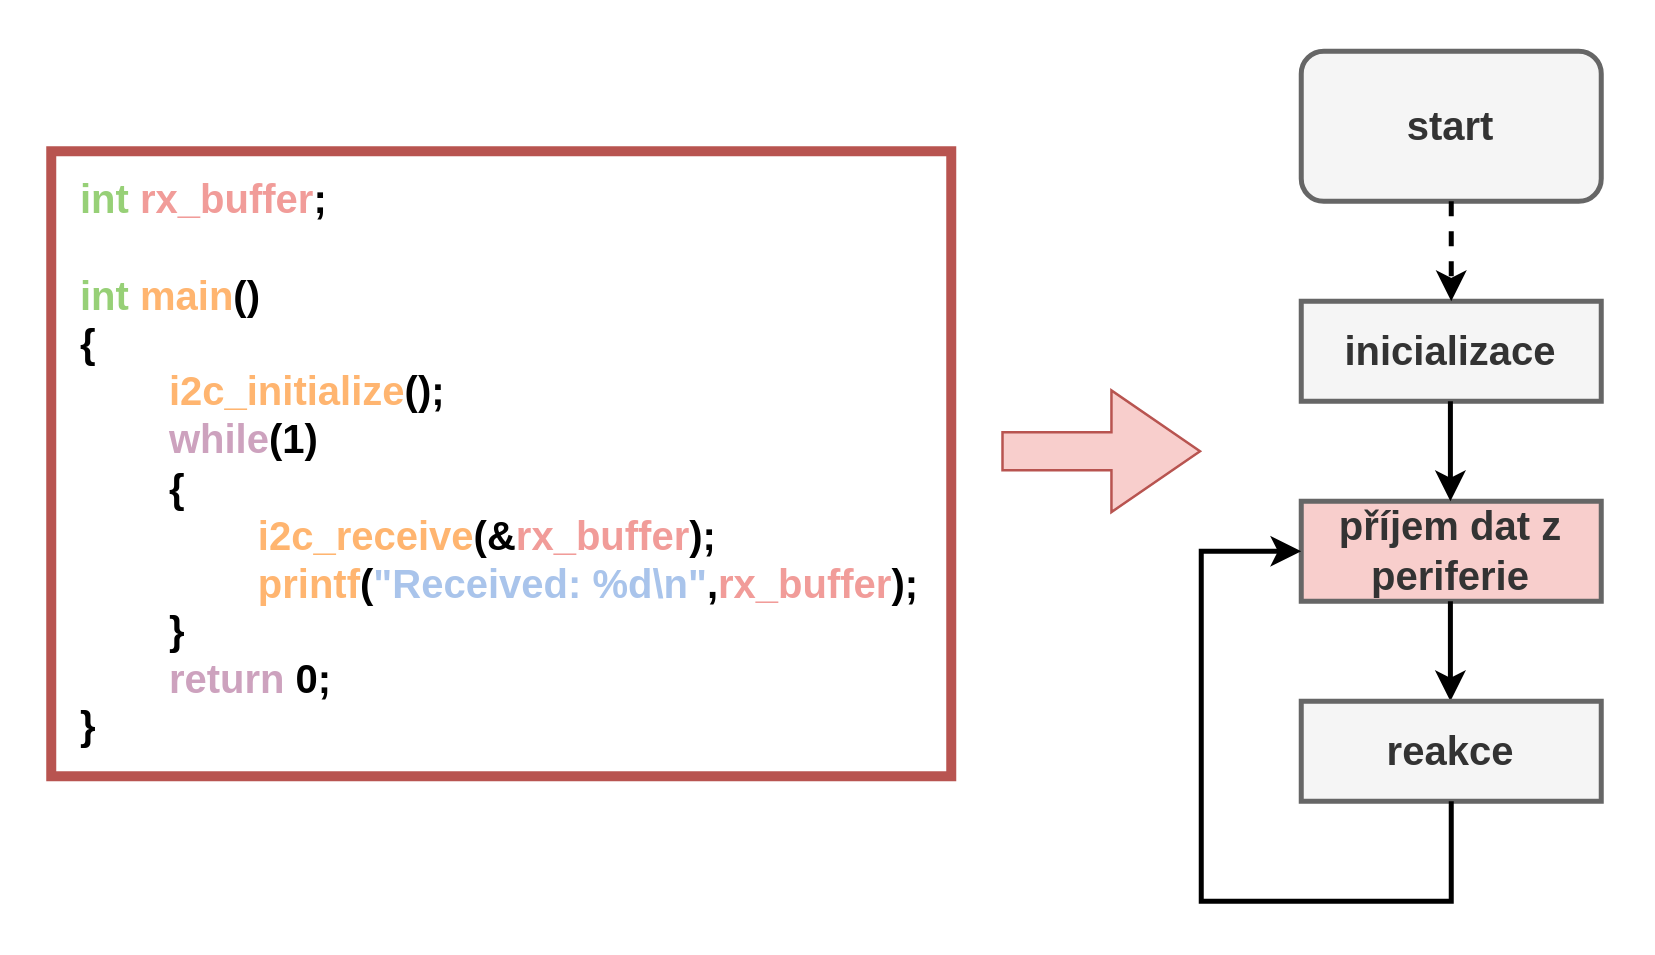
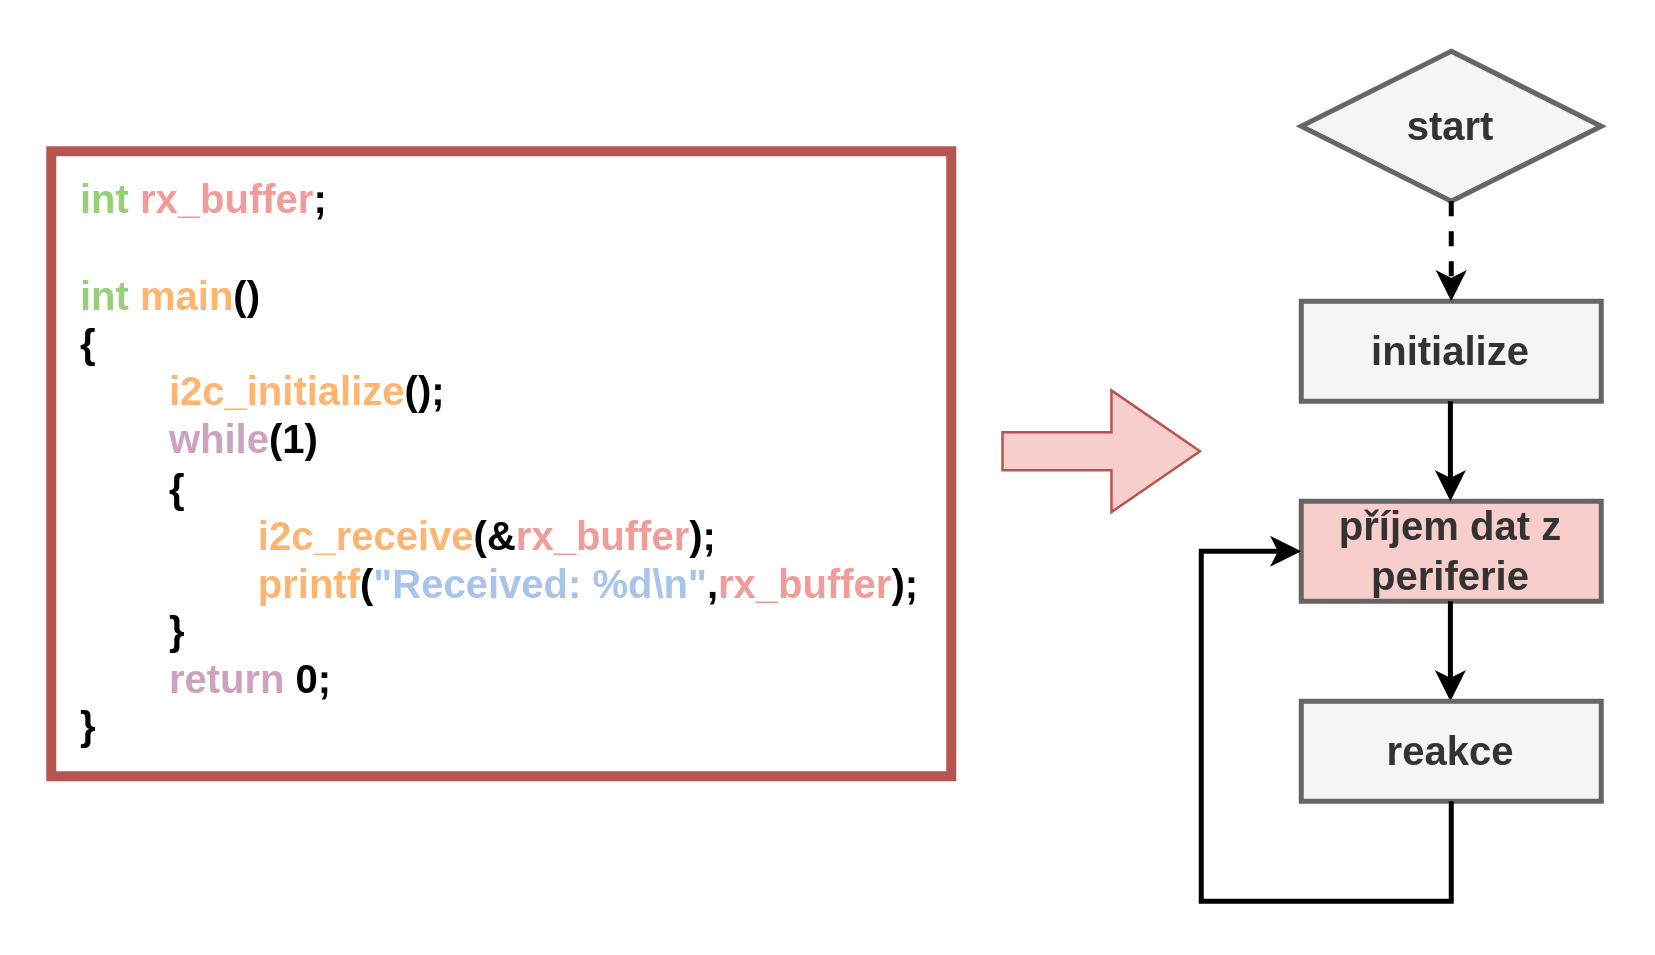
(1451, 126) -> (1451, 126)
(1451, 351) -> (1451, 351)
